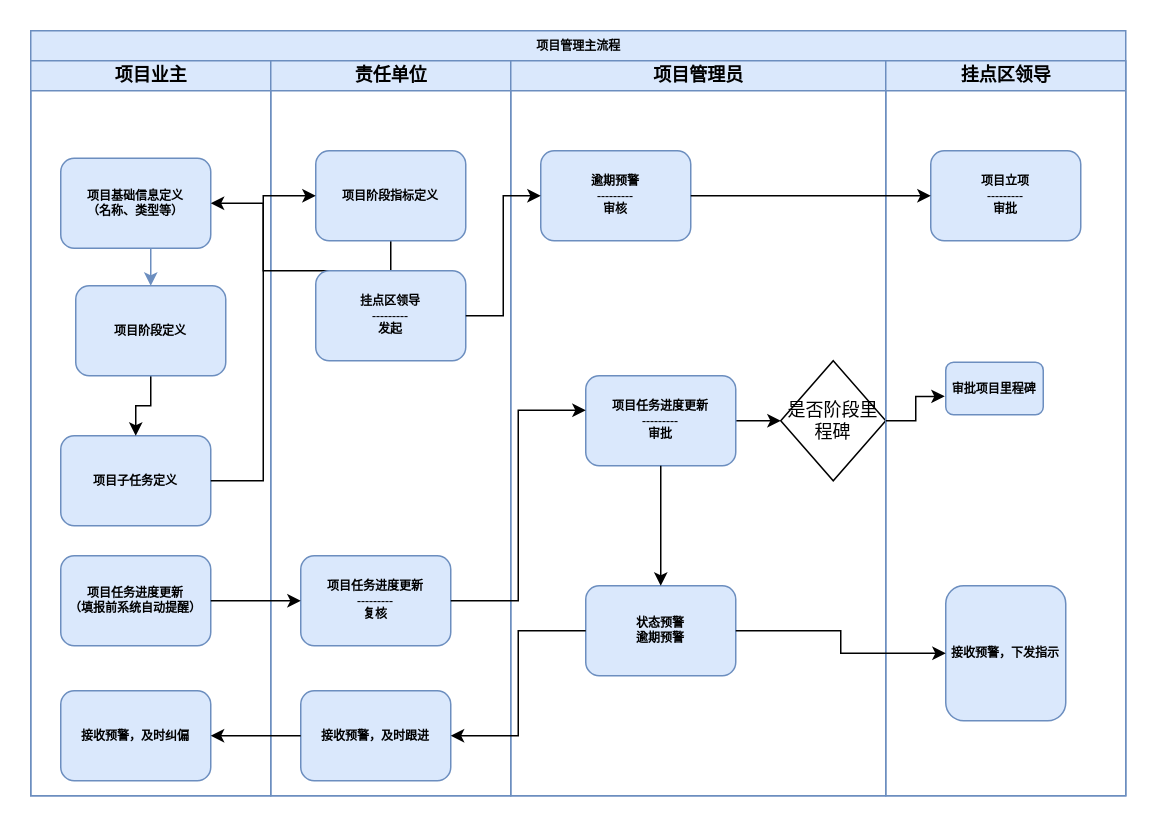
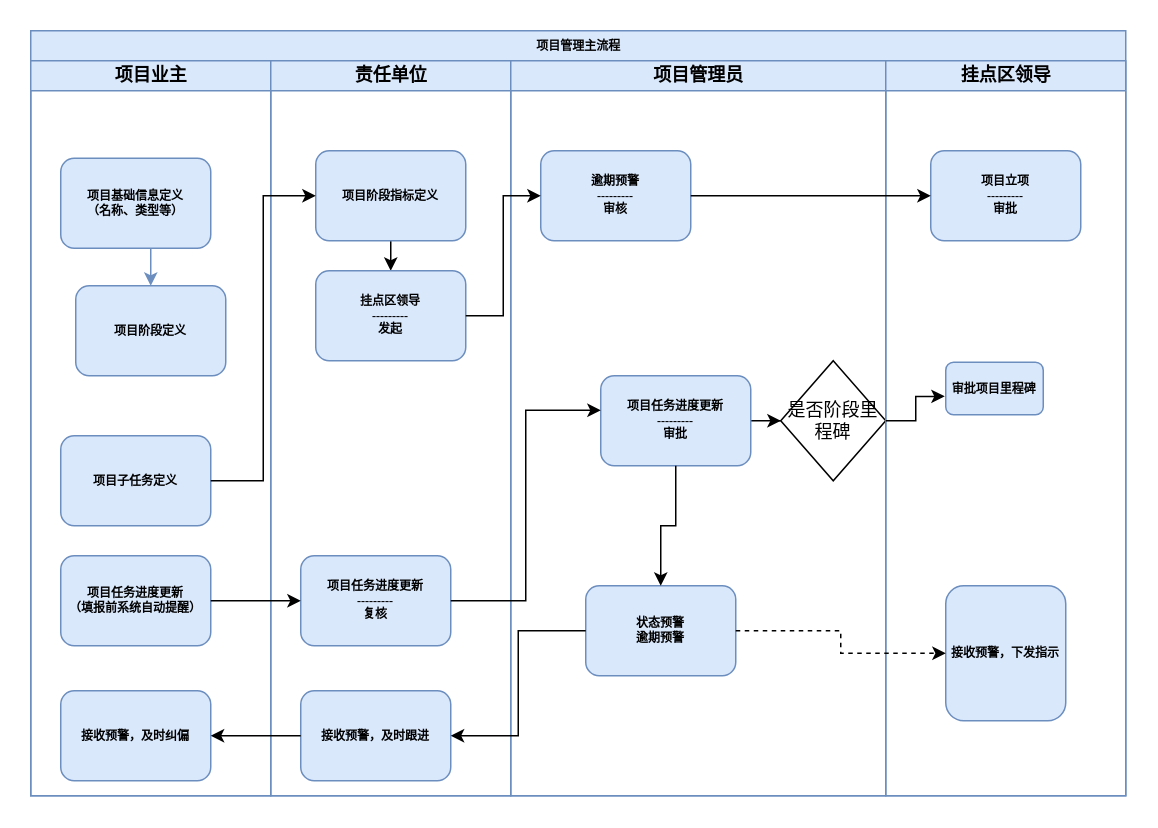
(296, 271) -> (391, 259)
(149, 406) -> none
(661, 421) -> (676, 421)
(841, 638) -> (841, 638)
